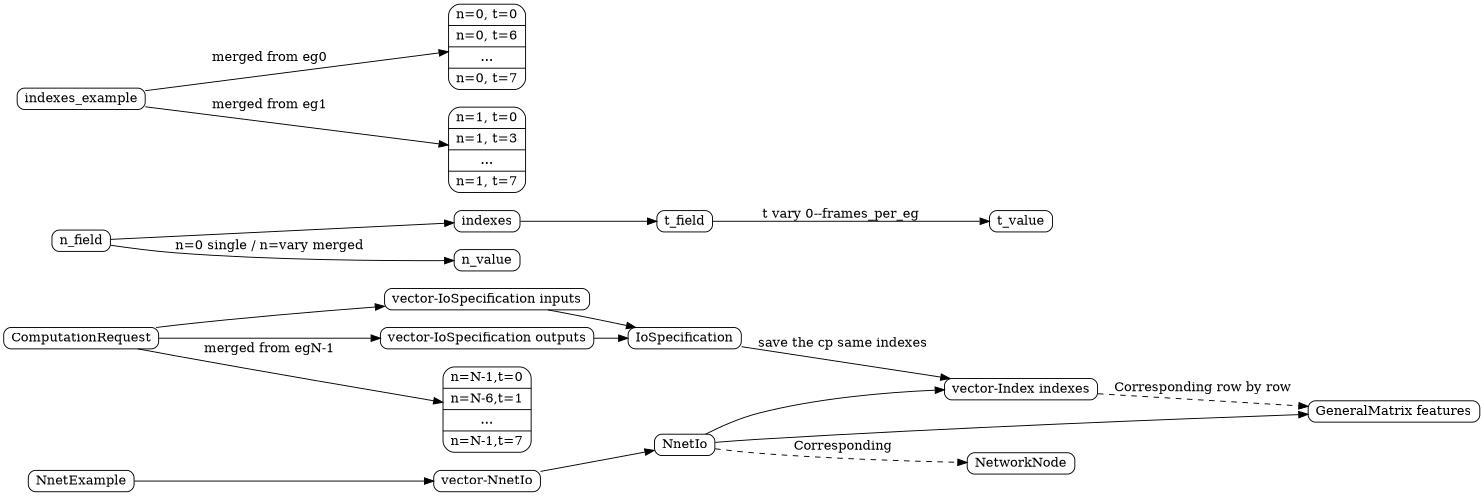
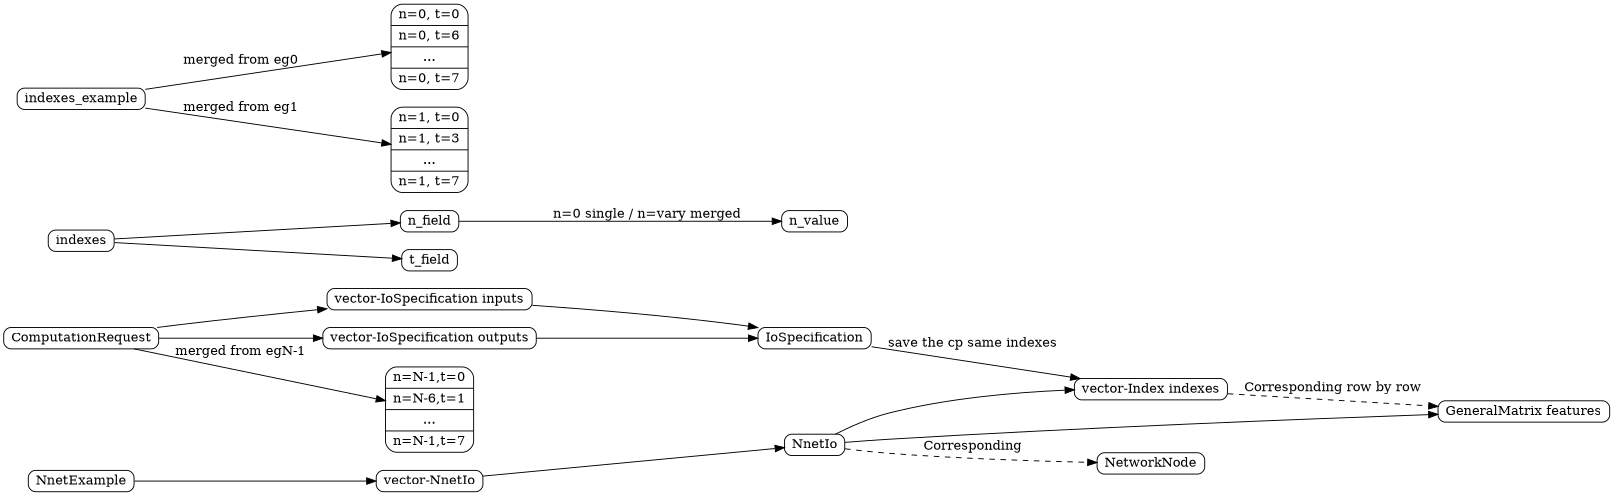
(1021, 221) -> none
(278, 231) -> (253, 231)
